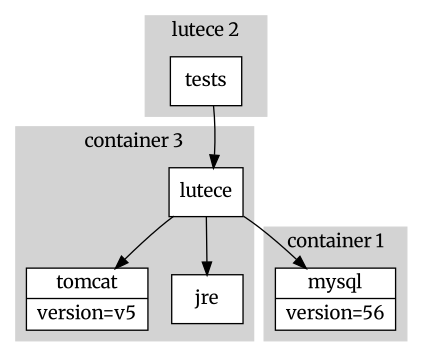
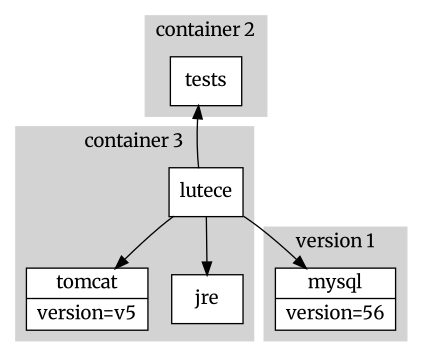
(206, 31) -> (206, 31)
(215, 135) -> (197, 144)
(335, 242) -> (335, 242)
